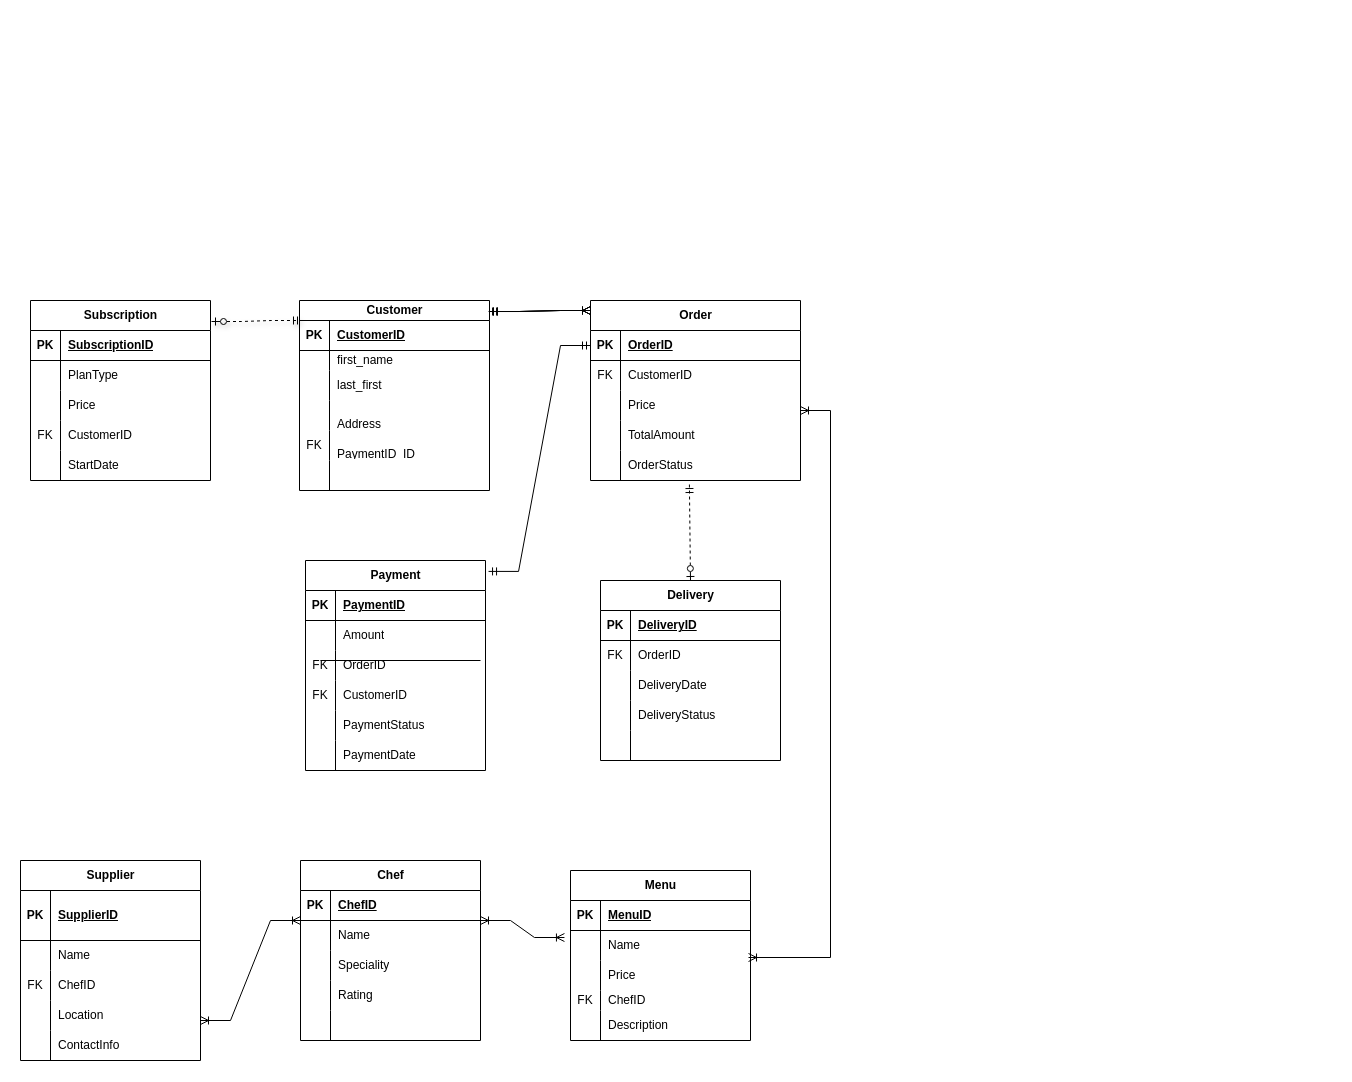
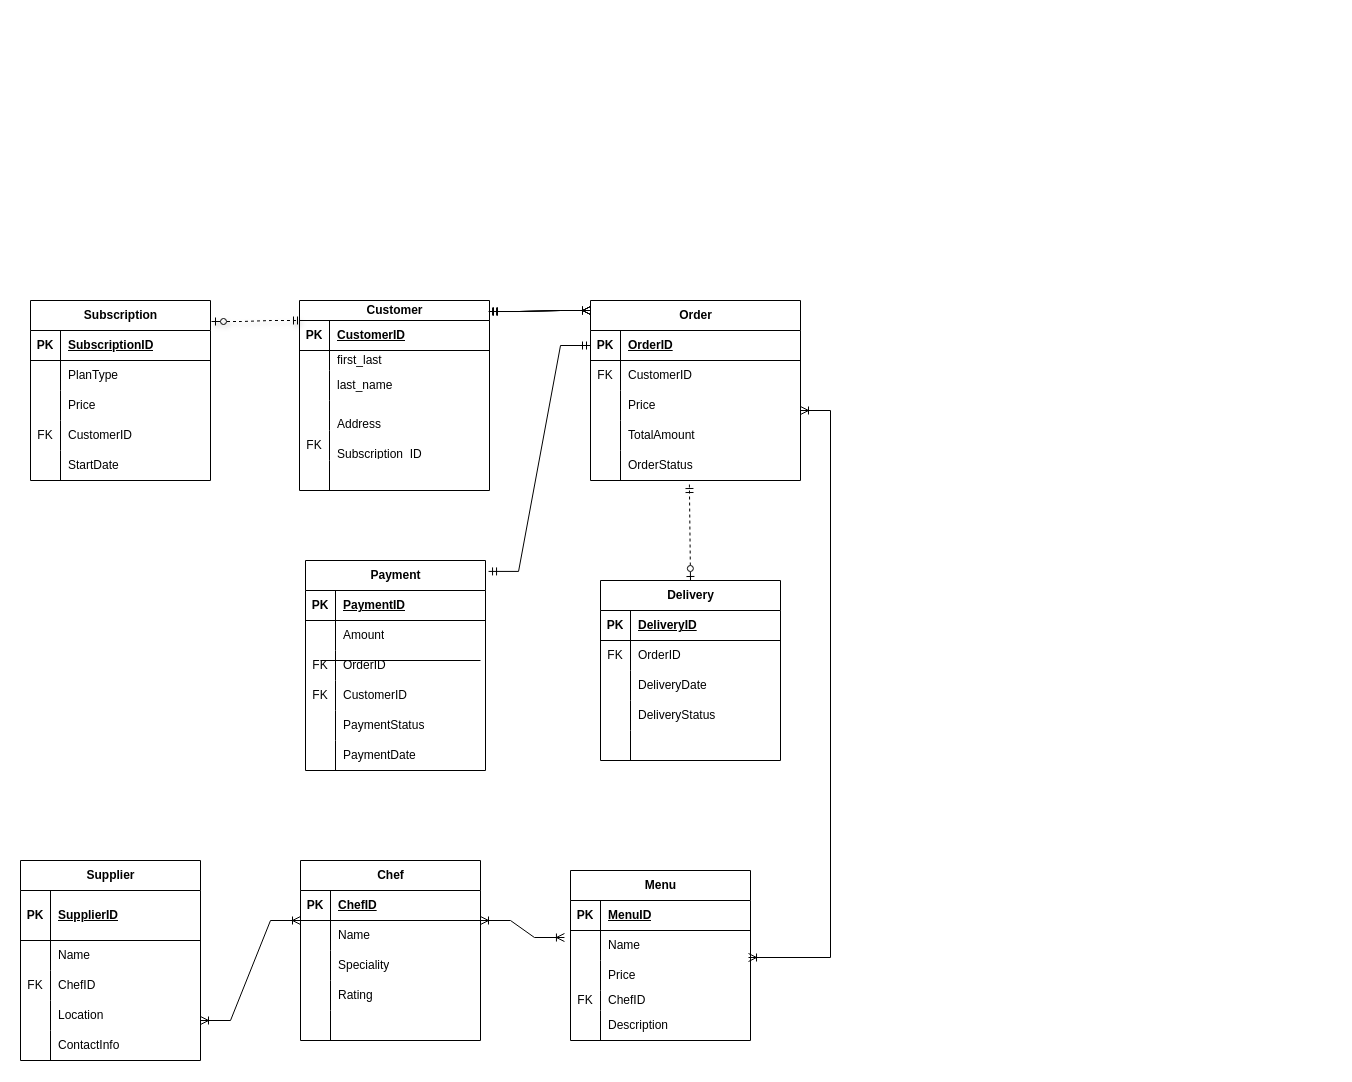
(370, 361) -> (368, 361)
(368, 386) -> (366, 386)
(378, 446) -> (385, 446)
